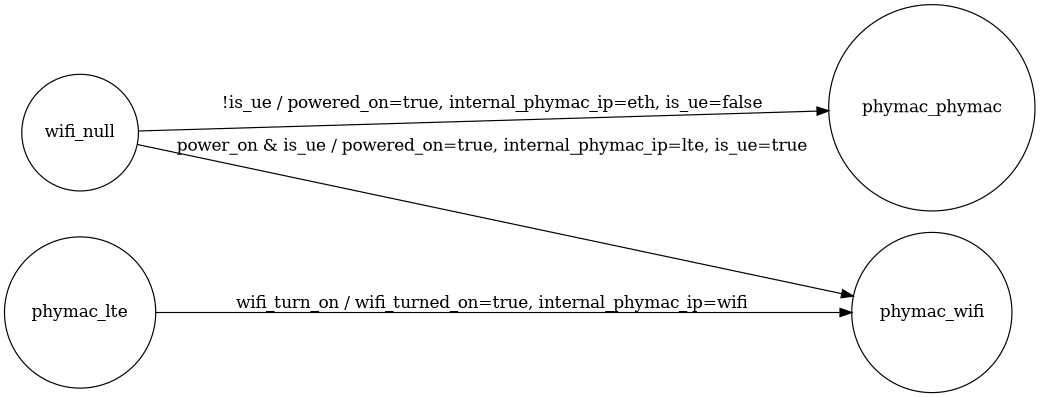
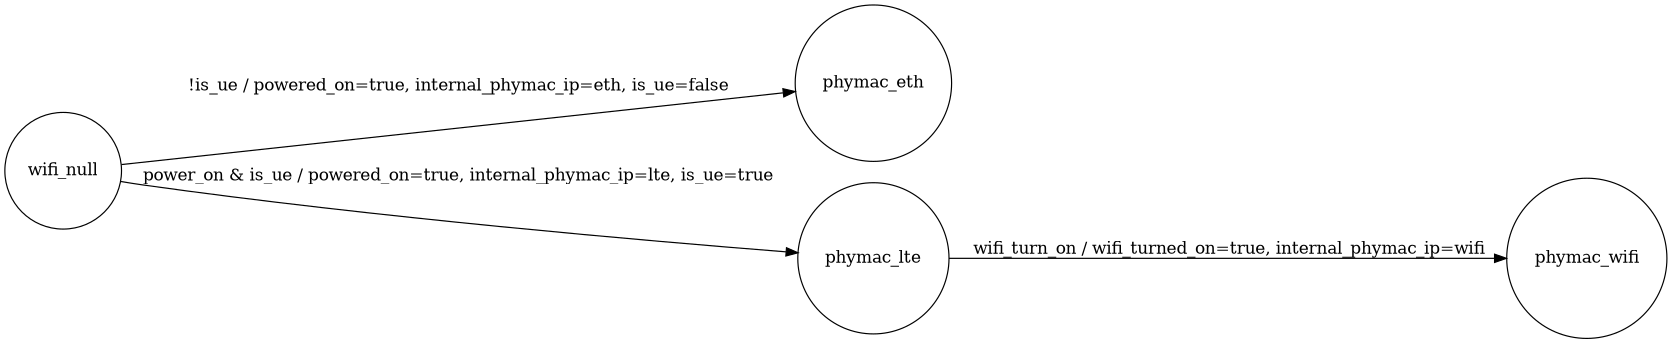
(932, 108) -> (873, 83)
(489, 219) -> (453, 222)
